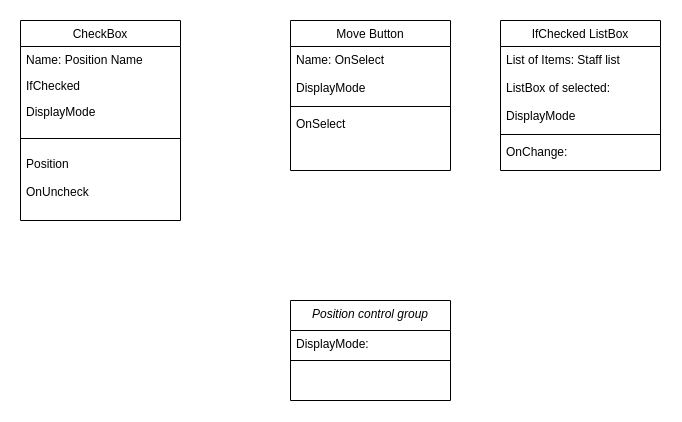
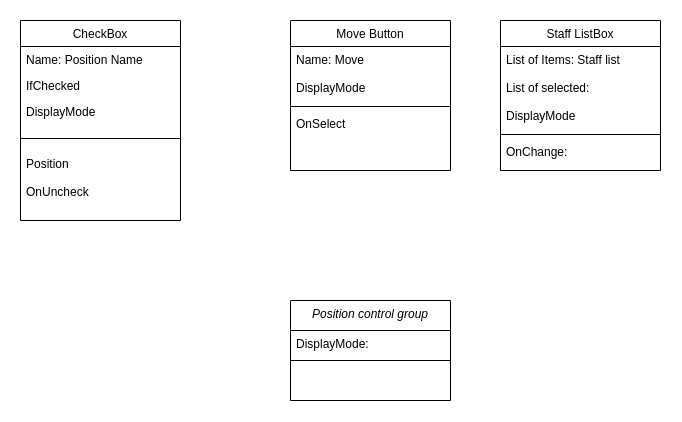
(580, 34) -> (580, 34)
(338, 60) -> (326, 60)
(565, 88) -> (555, 88)
